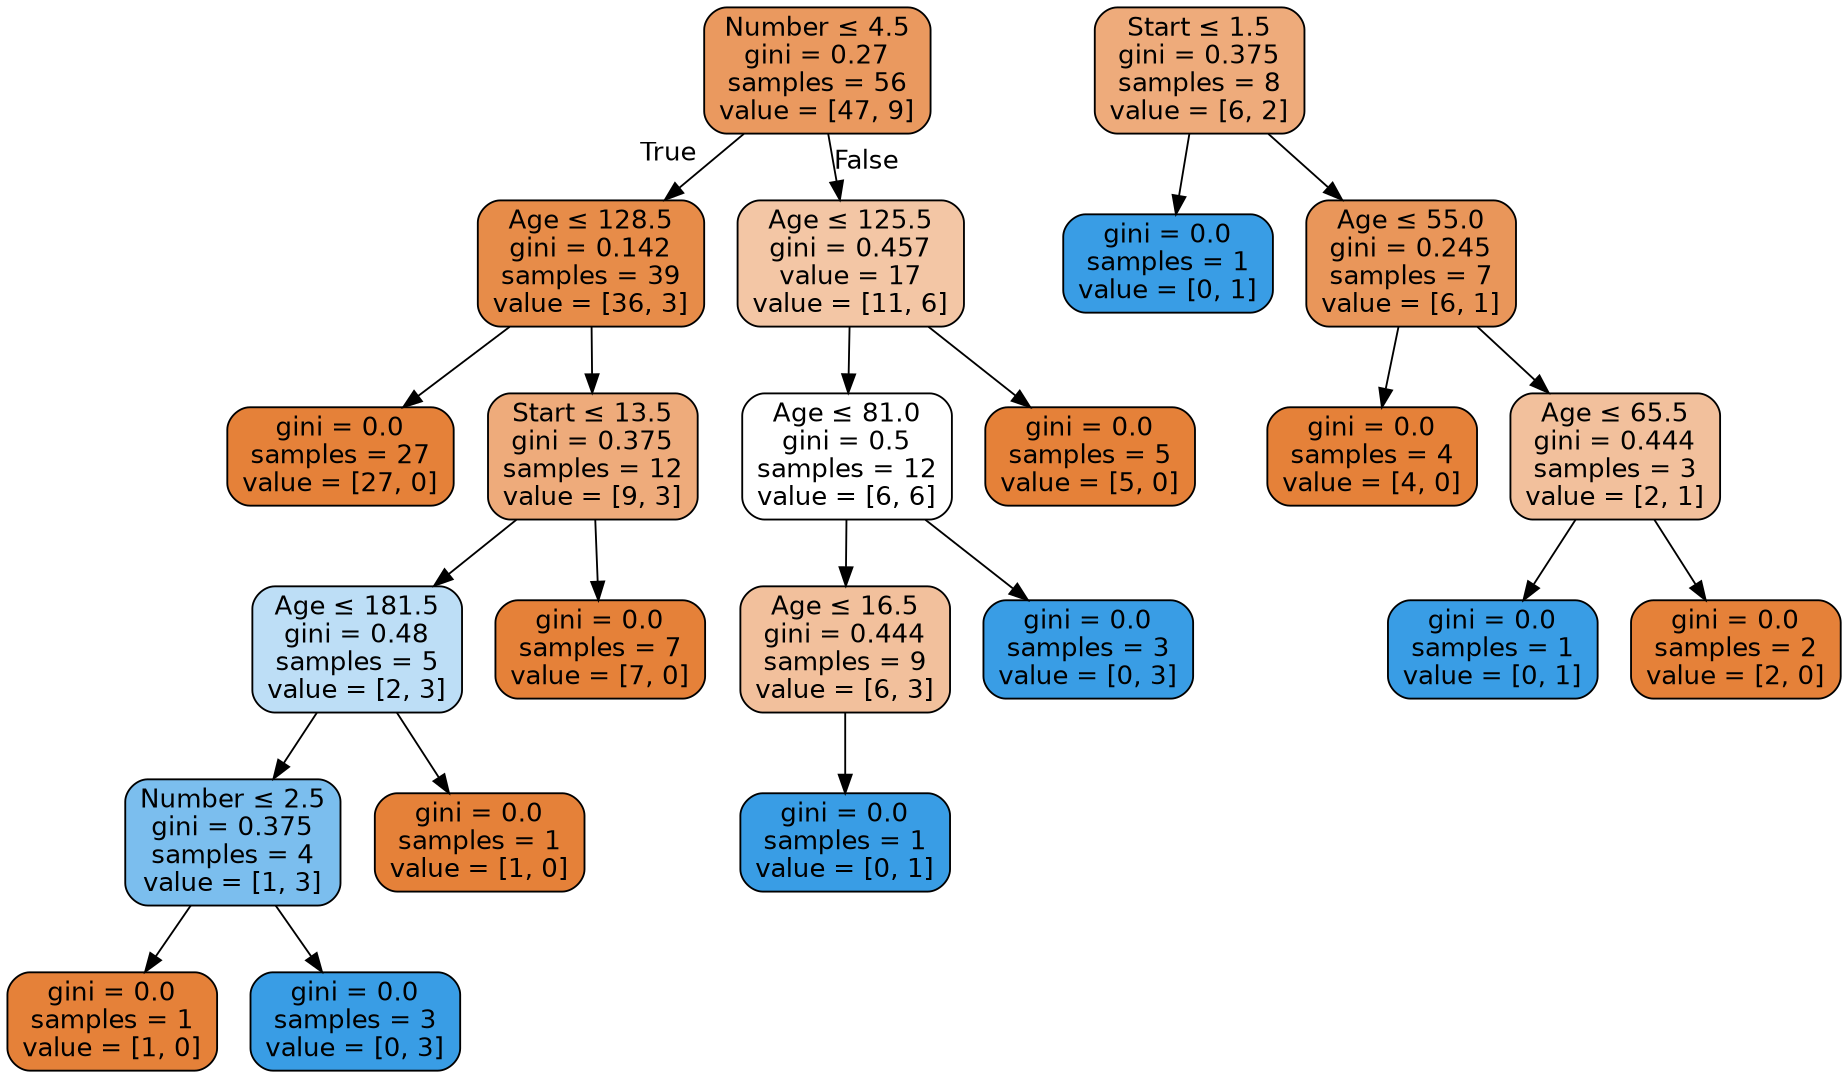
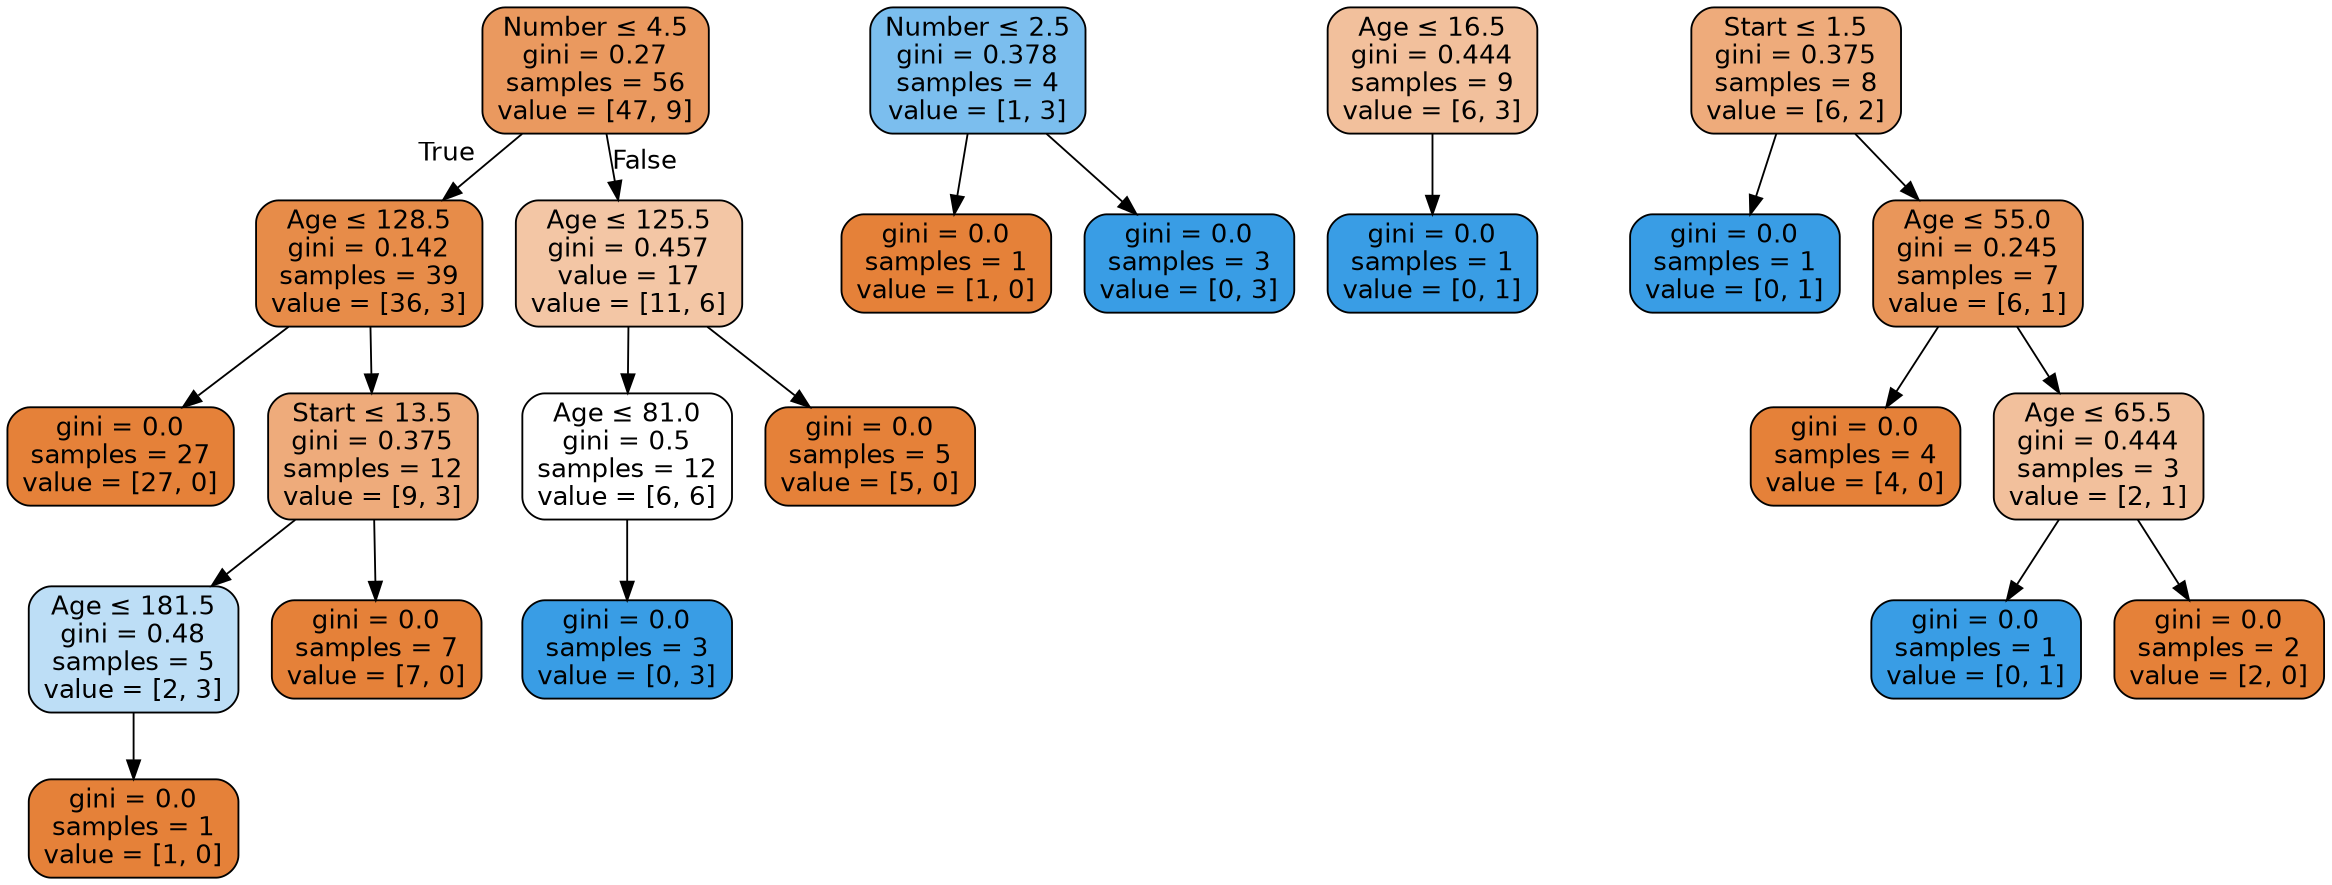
(846, 543) -> none
(300, 738) -> none
(233, 828) -> (978, 56)
